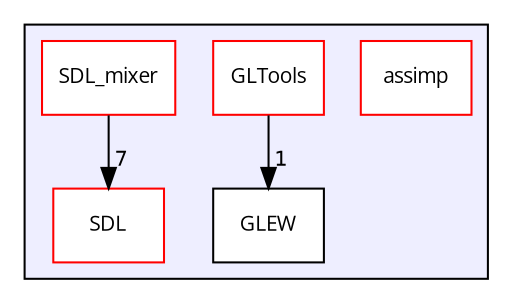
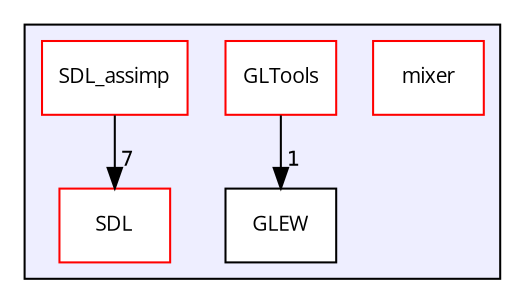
(109, 78) -> (115, 78)
(416, 78) -> (428, 78)
